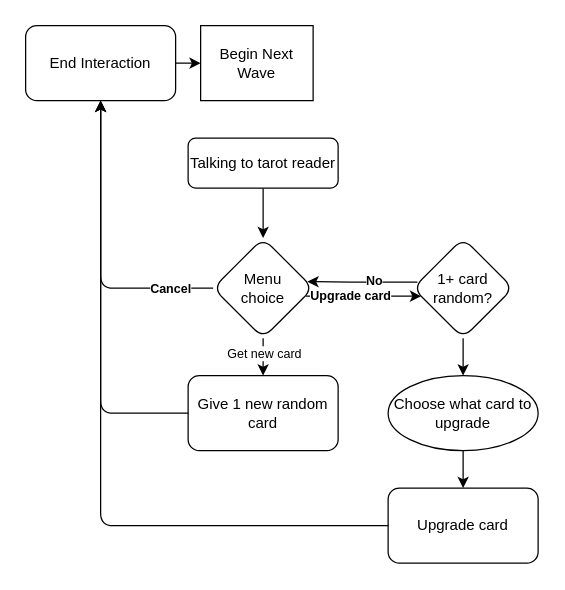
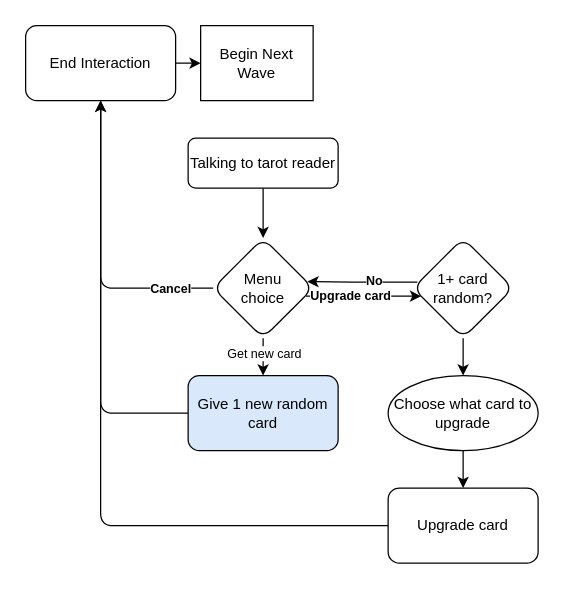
(188, 413) -> (101, 104)
(263, 413) -> (263, 413)
